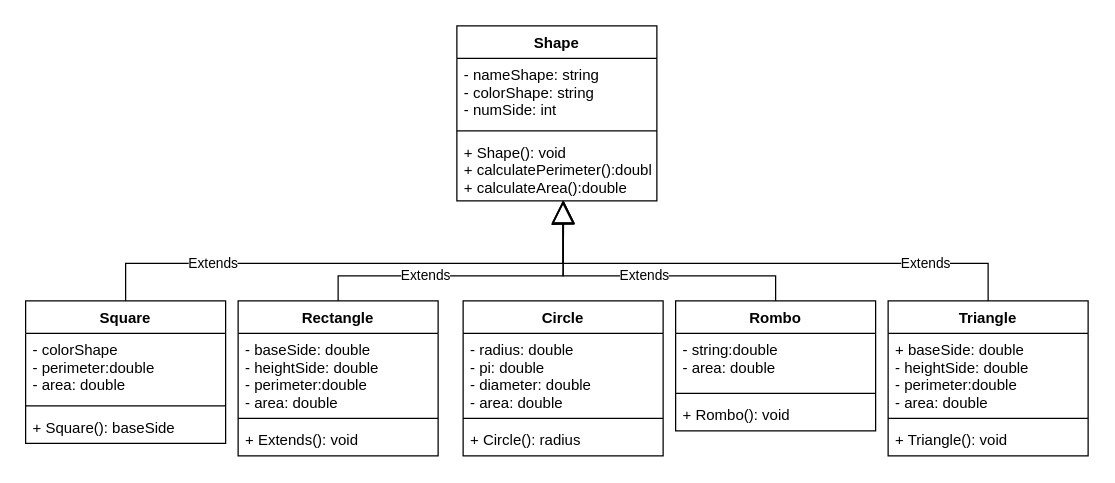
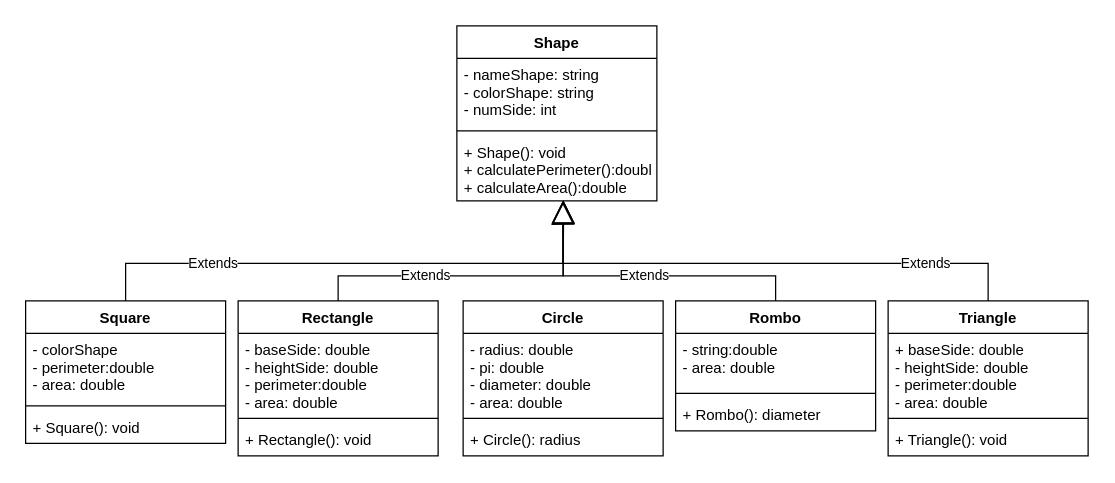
(738, 415) -> (755, 415)
(109, 428) -> (92, 428)
(309, 440) -> (315, 440)
